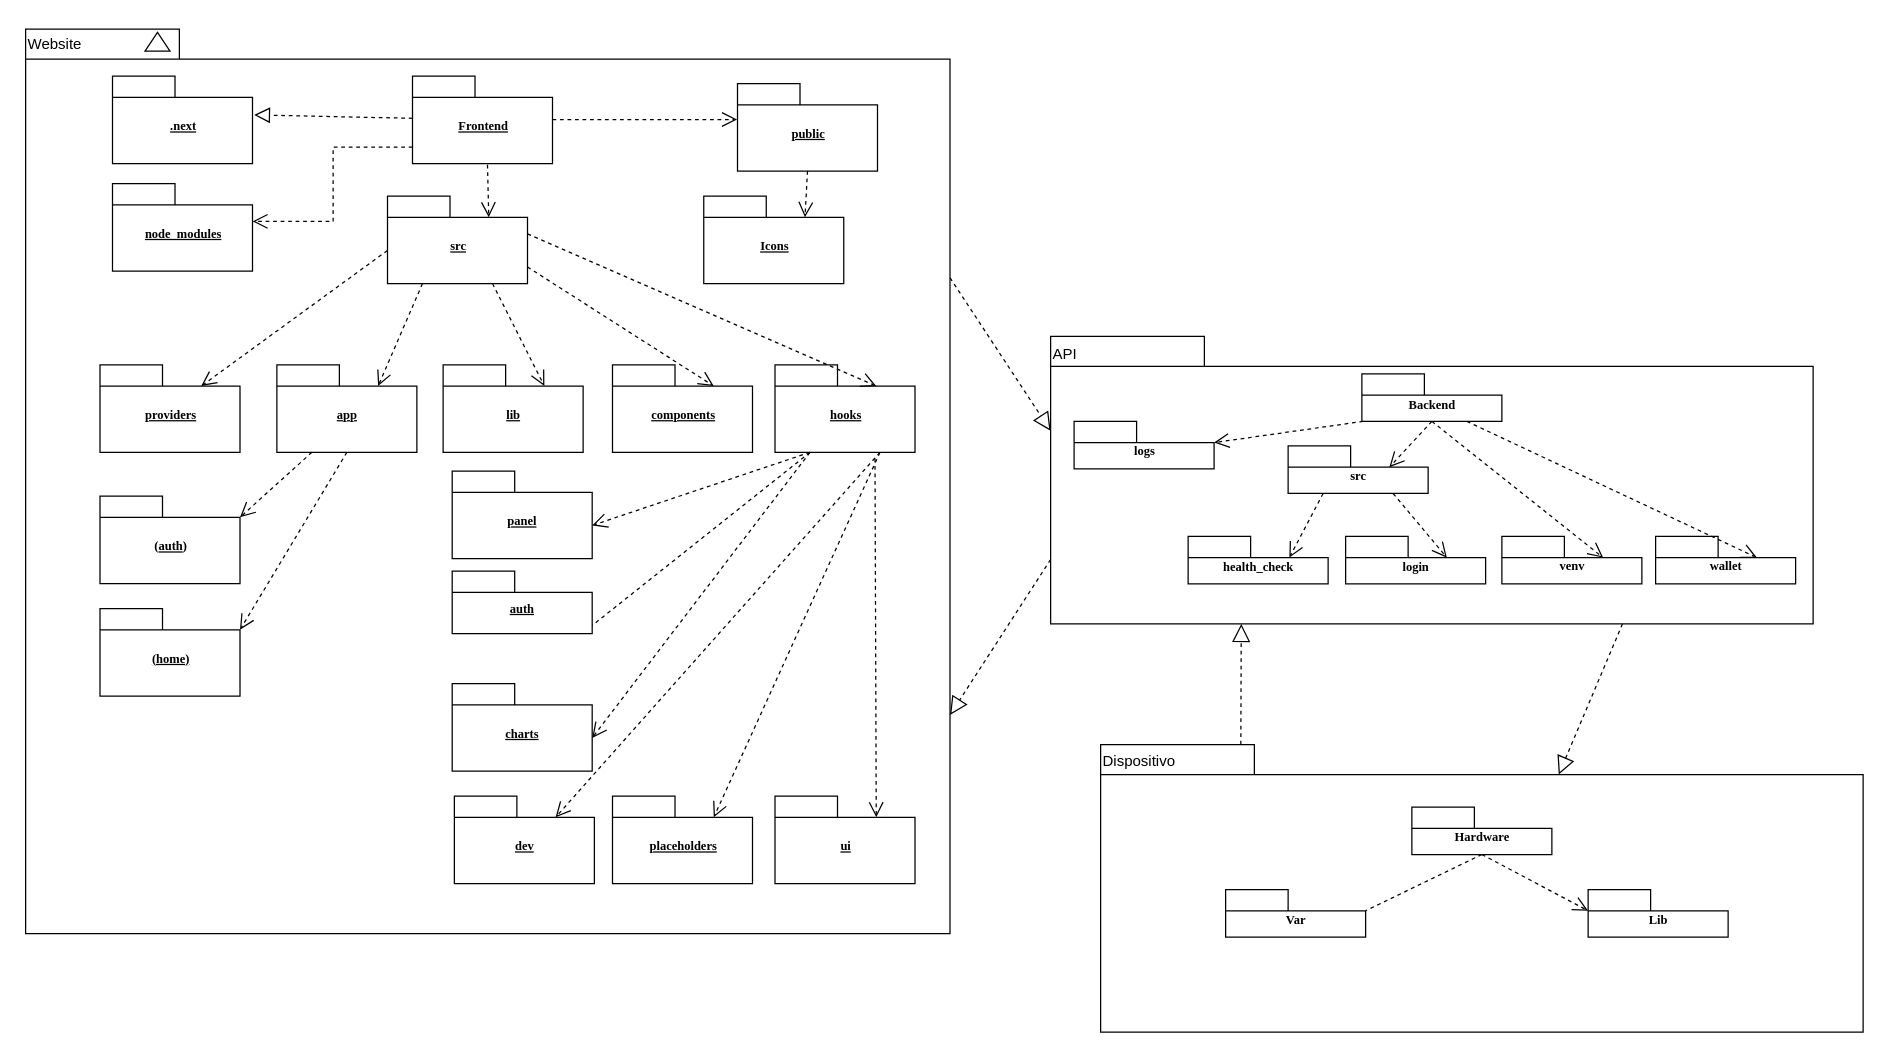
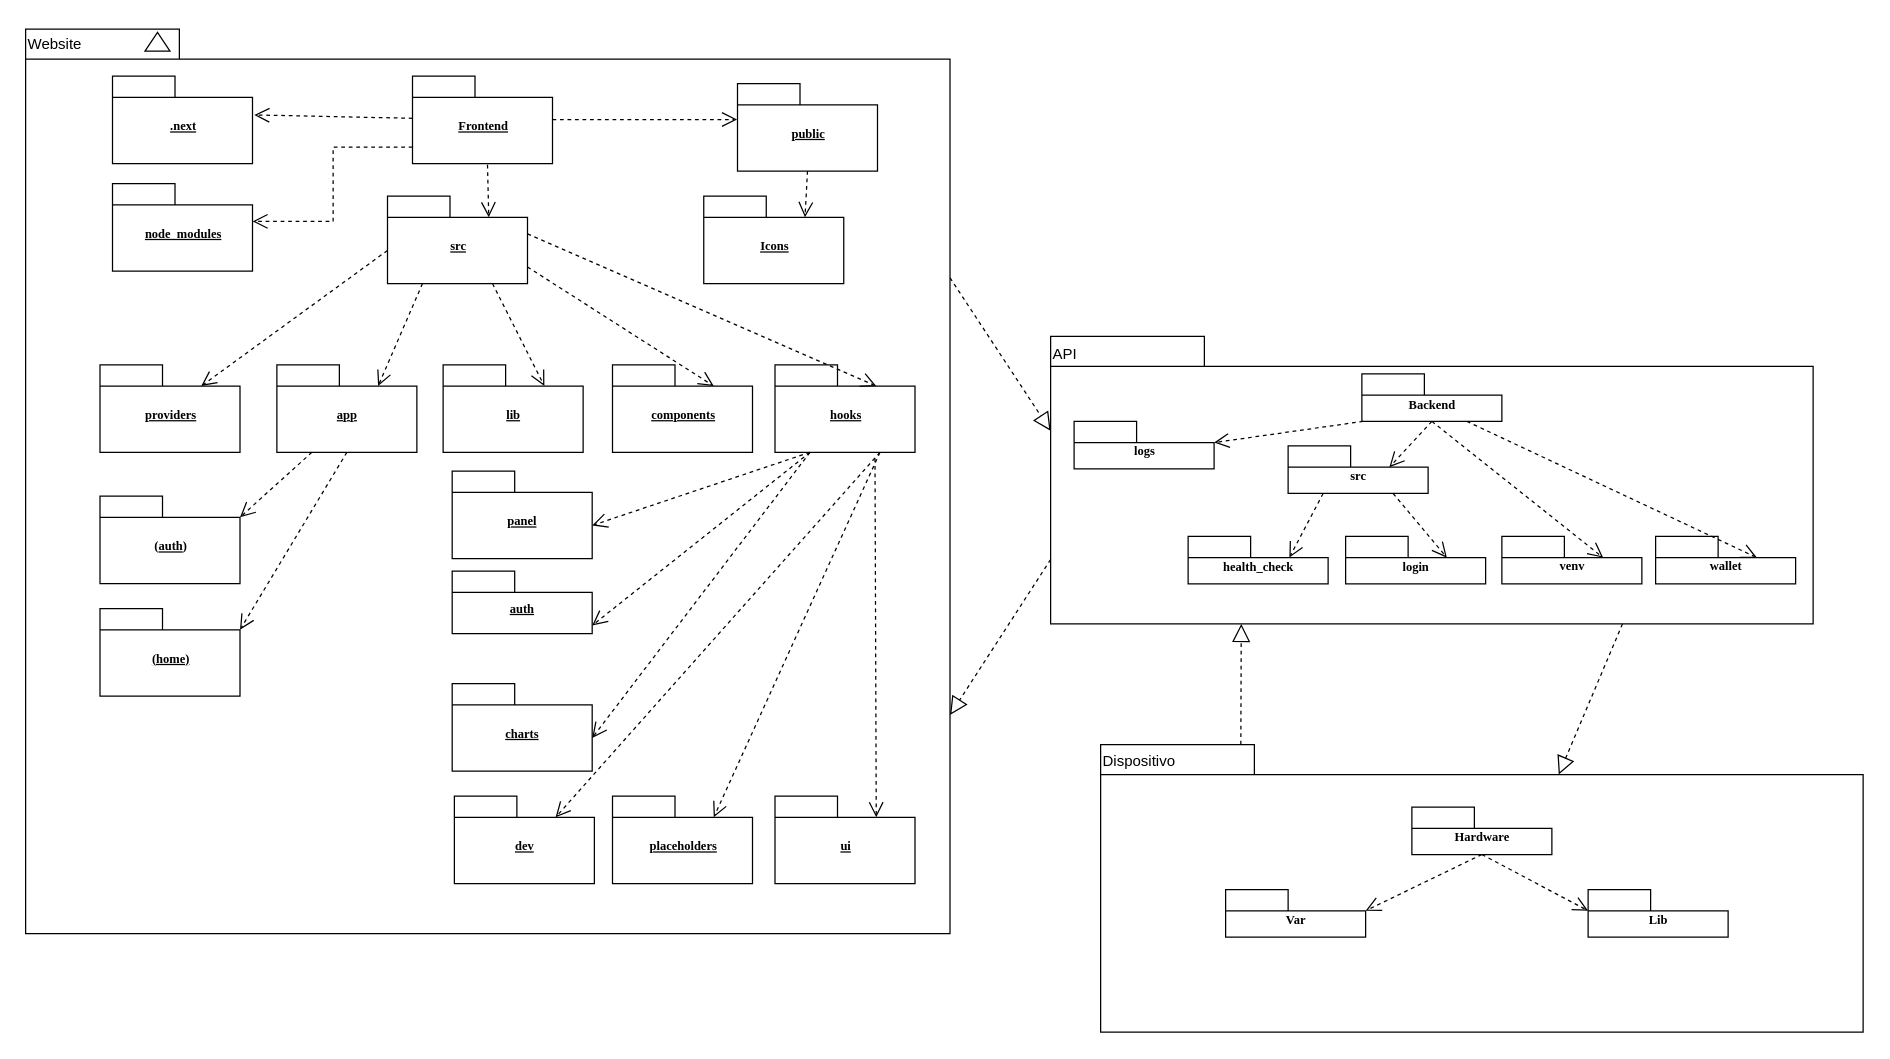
(270, 115) -> (264, 115)
(596, 622) -> (597, 622)
(1369, 909) -> (1370, 909)
